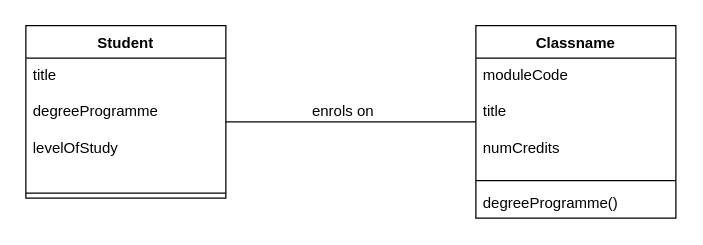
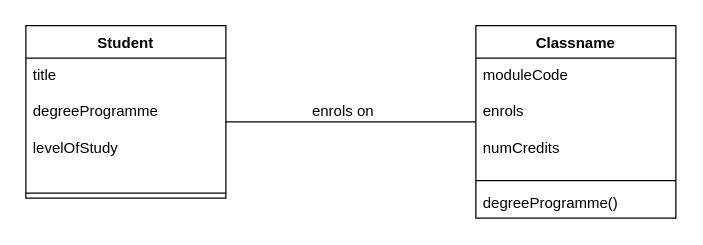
(523, 94) -> (523, 94)
